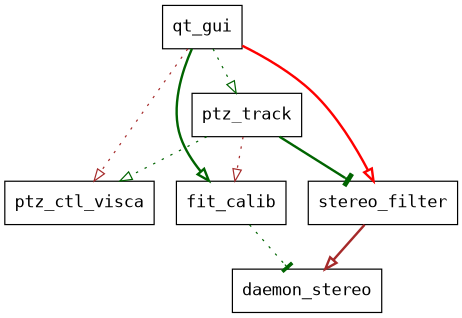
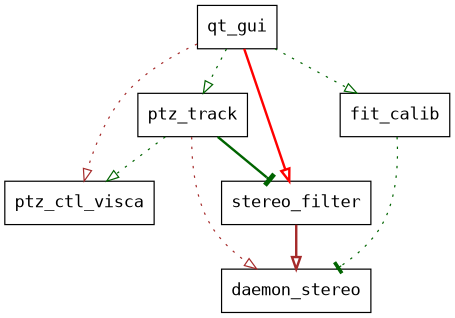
(177, 112) -> (311, 68)
(240, 153) -> (202, 207)
